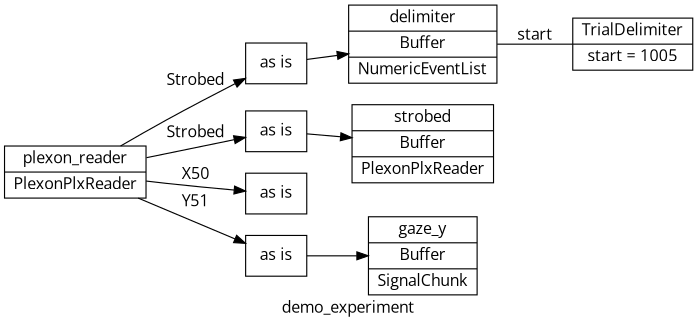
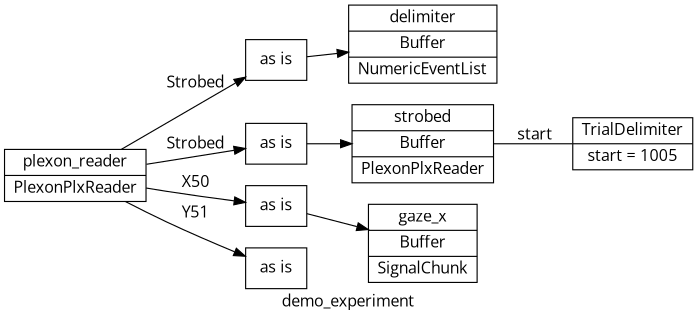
(535, 44) -> (533, 144)
none -> (423, 243)
(423, 256) -> none
